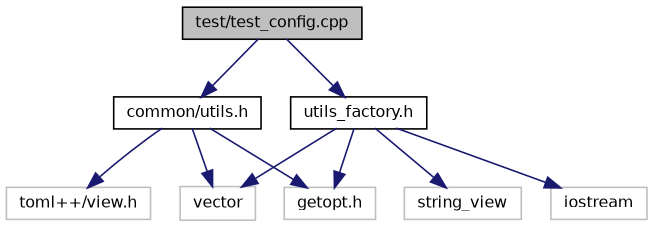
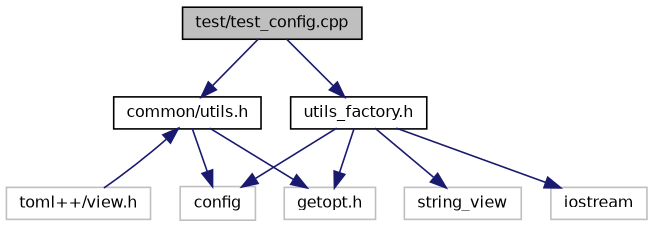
(130, 152) -> (136, 164)
(218, 203) -> (218, 203)
